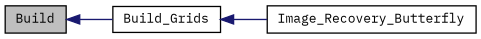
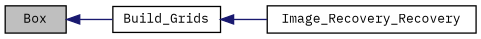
(36, 19) -> (36, 19)
(372, 19) -> (372, 19)
